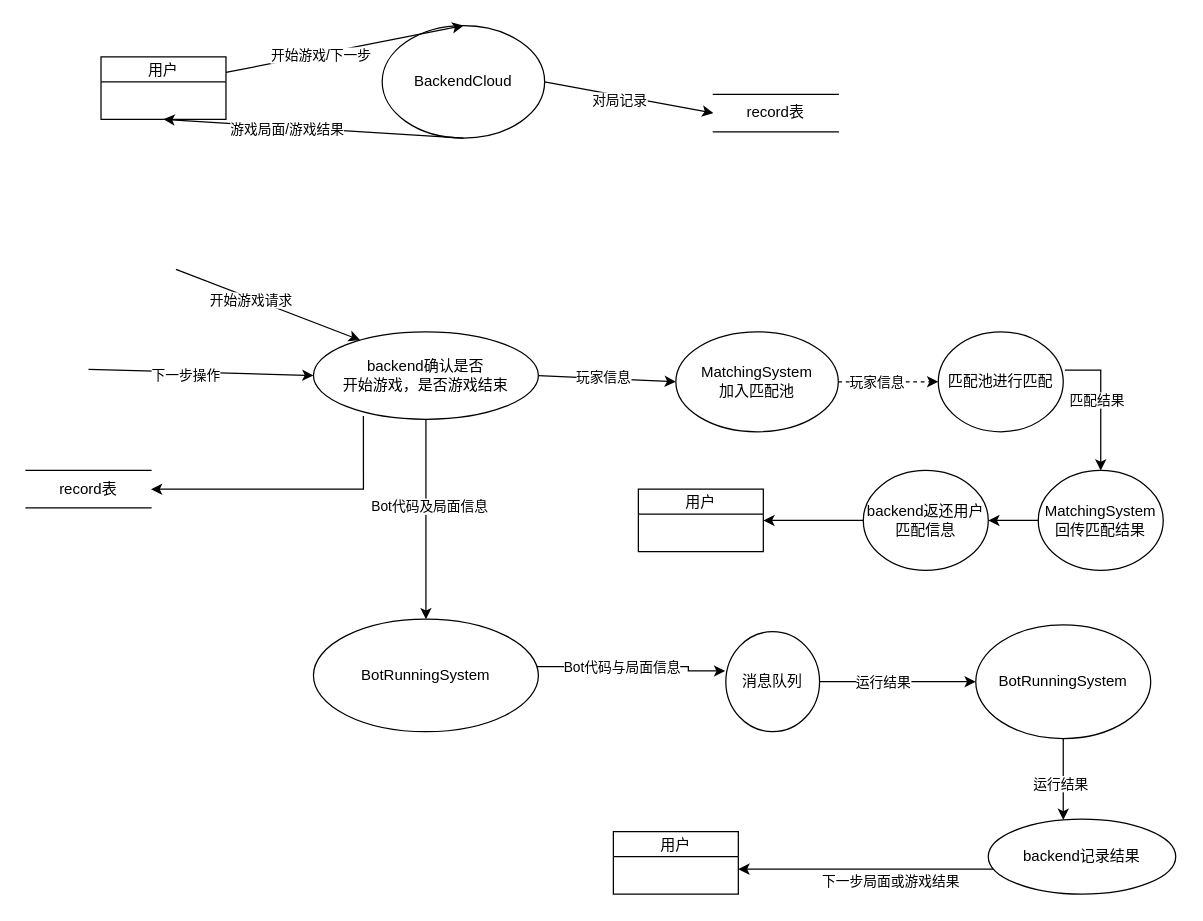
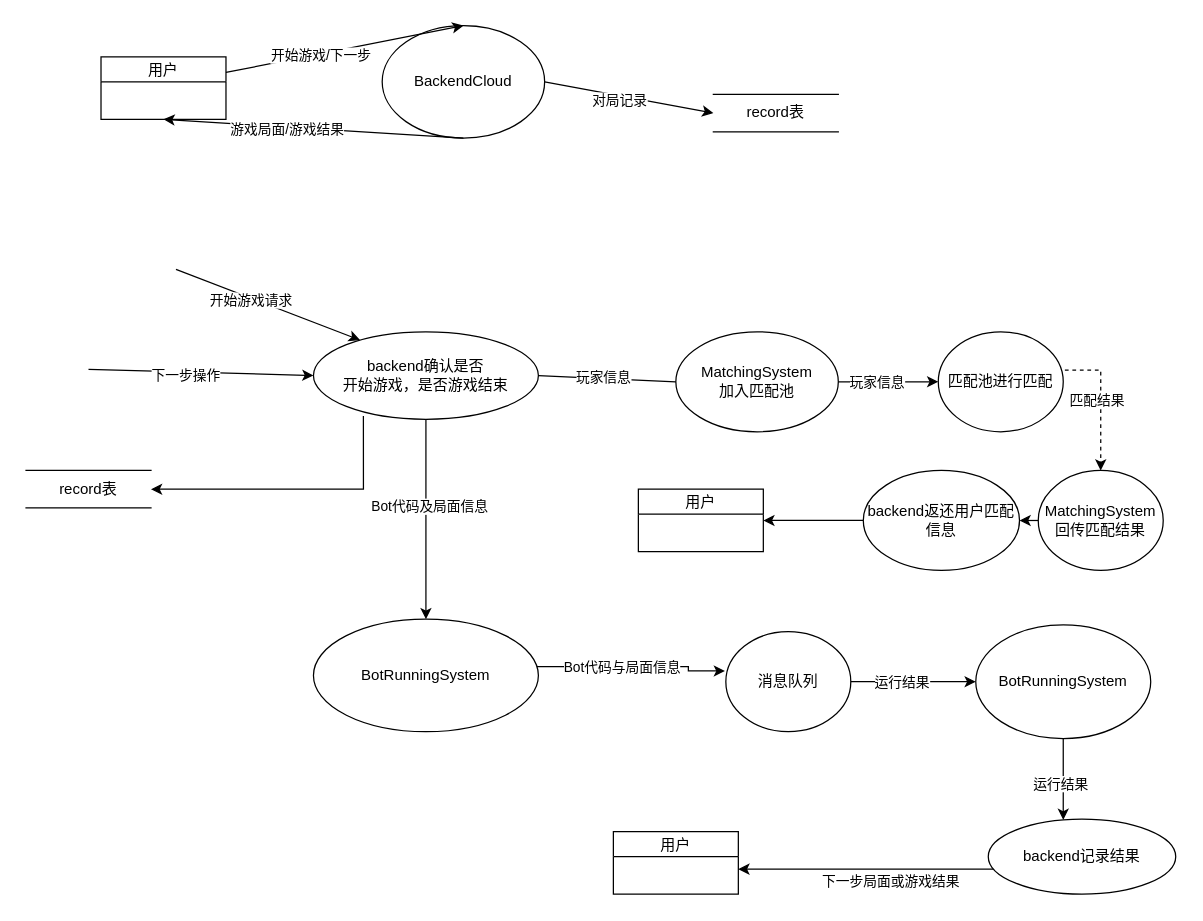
(1096, 370) -> (1096, 370)
(666, 381) -> (669, 382)
(916, 382) -> (916, 382)
(926, 521) -> (941, 521)
(773, 682) -> (788, 682)
